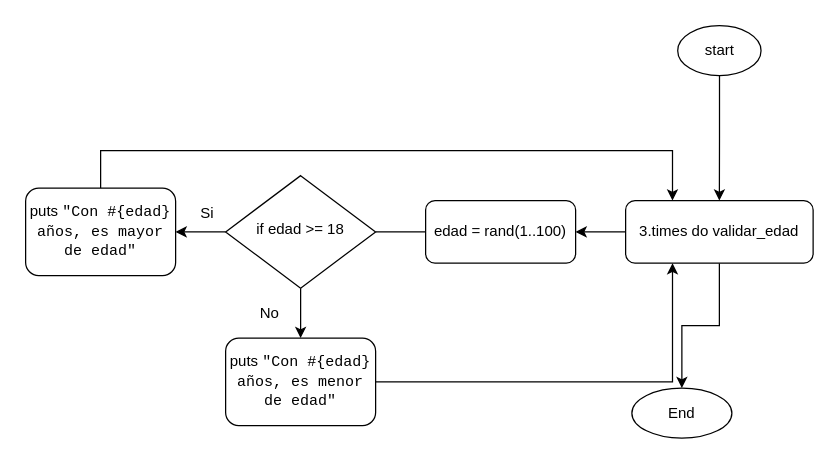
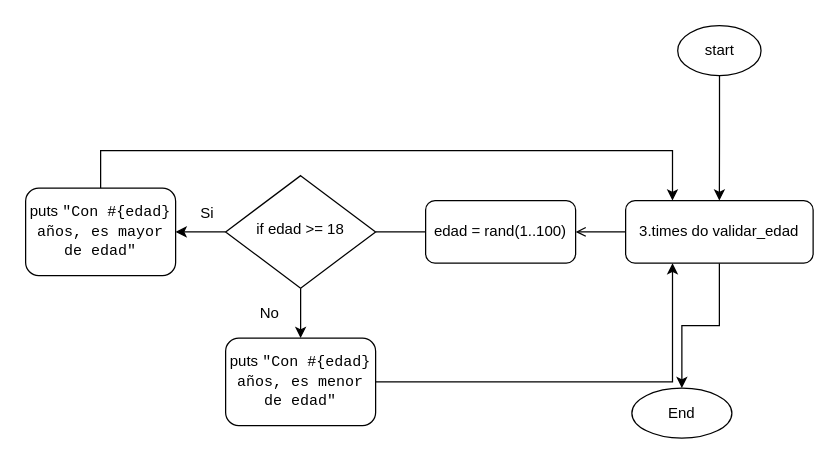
(586, 232) -> (583, 232)
